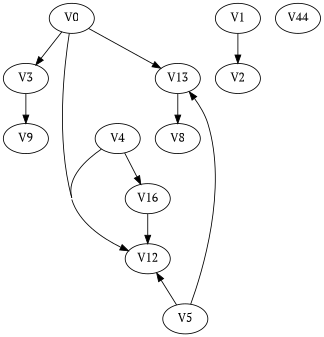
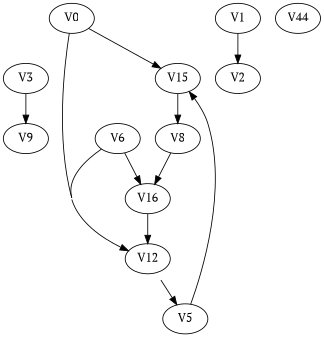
(51, 45) -> none
(178, 78) -> (178, 78)
(118, 139) -> (118, 139)
none -> (165, 165)
(169, 293) -> (166, 289)
